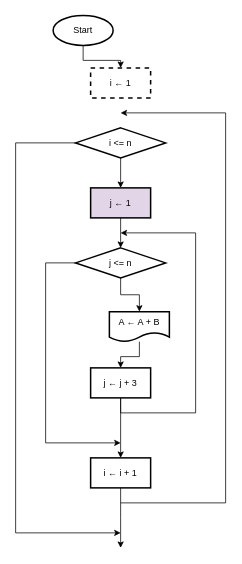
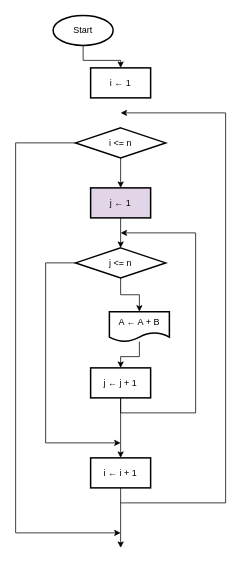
(120, 83) -> (120, 83)
(120, 383) -> (120, 383)
